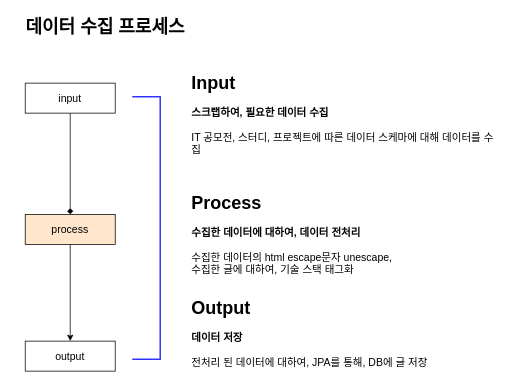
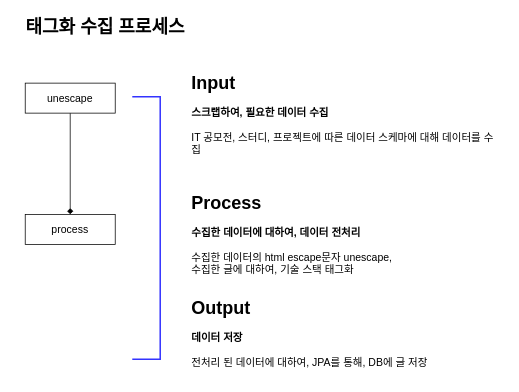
(105, 27) -> (105, 27)
(70, 98) -> (70, 98)
(70, 229) -> (70, 229)
(70, 290) -> none
(70, 356) -> none
